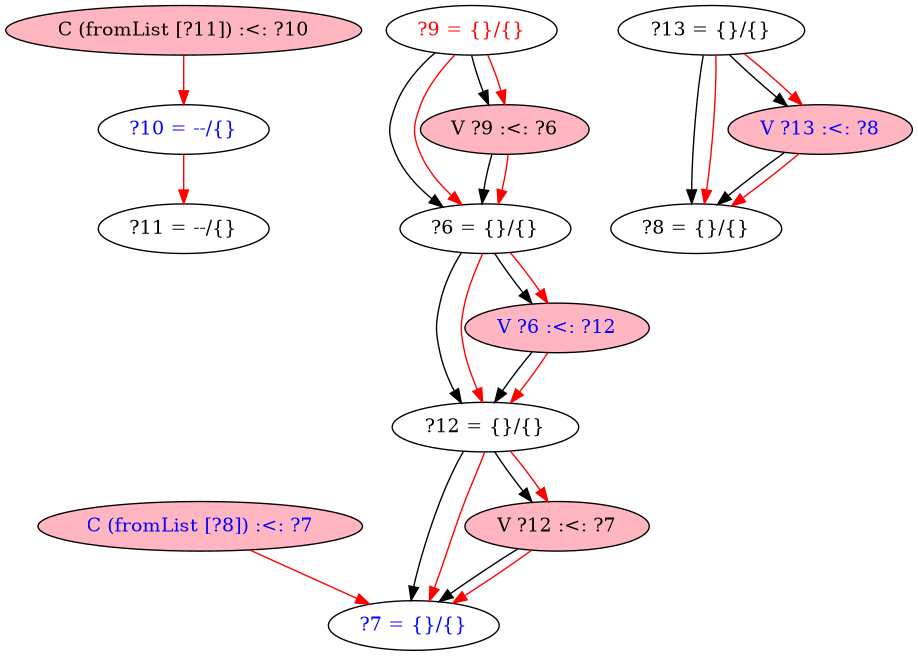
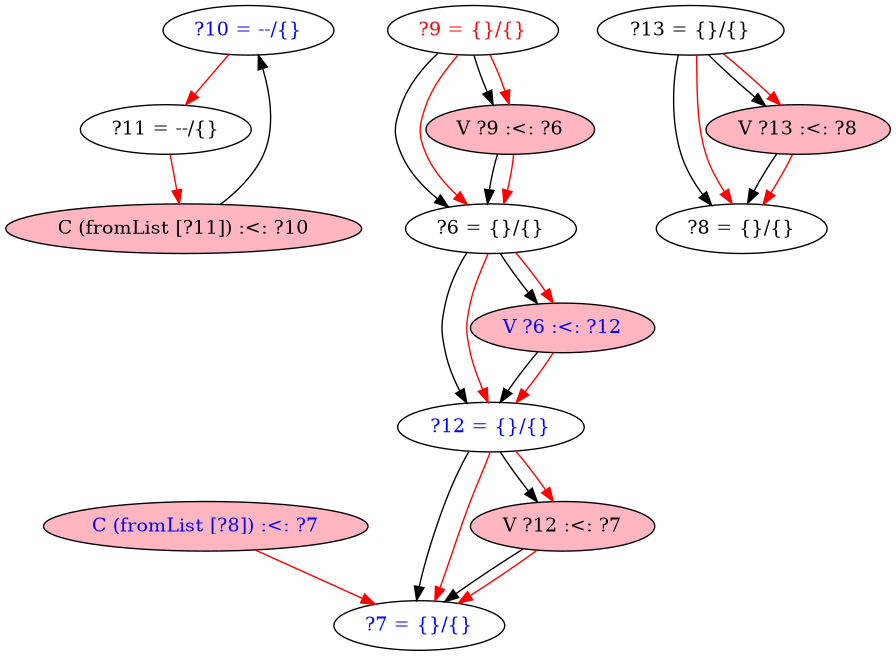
(184, 73) -> (267, 145)
(820, 130) -> (798, 130)
none -> (173, 172)
(485, 427) -> (491, 427)
